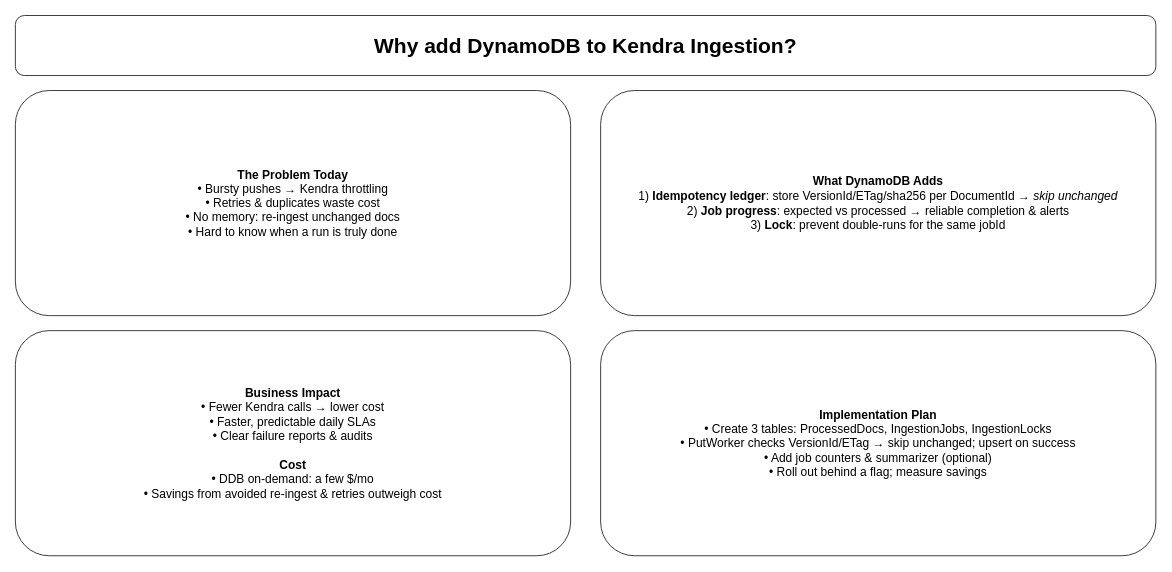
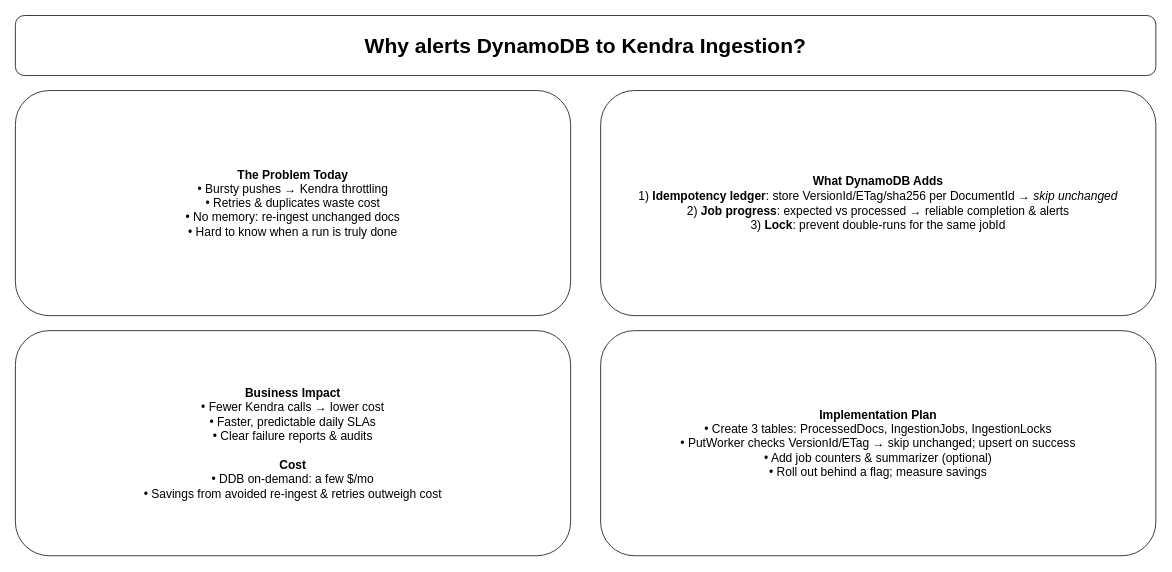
(585, 45) -> (585, 45)
